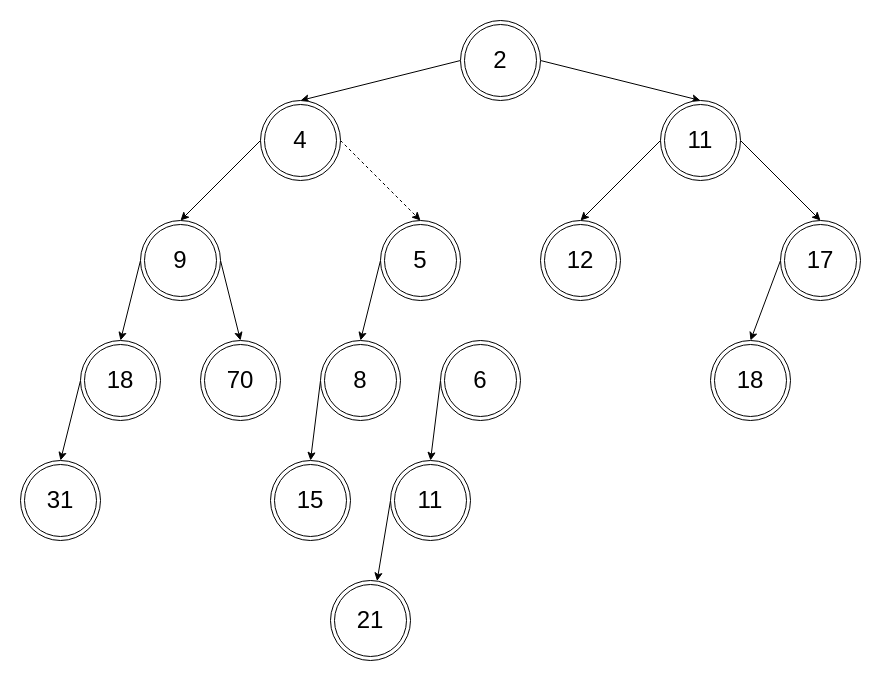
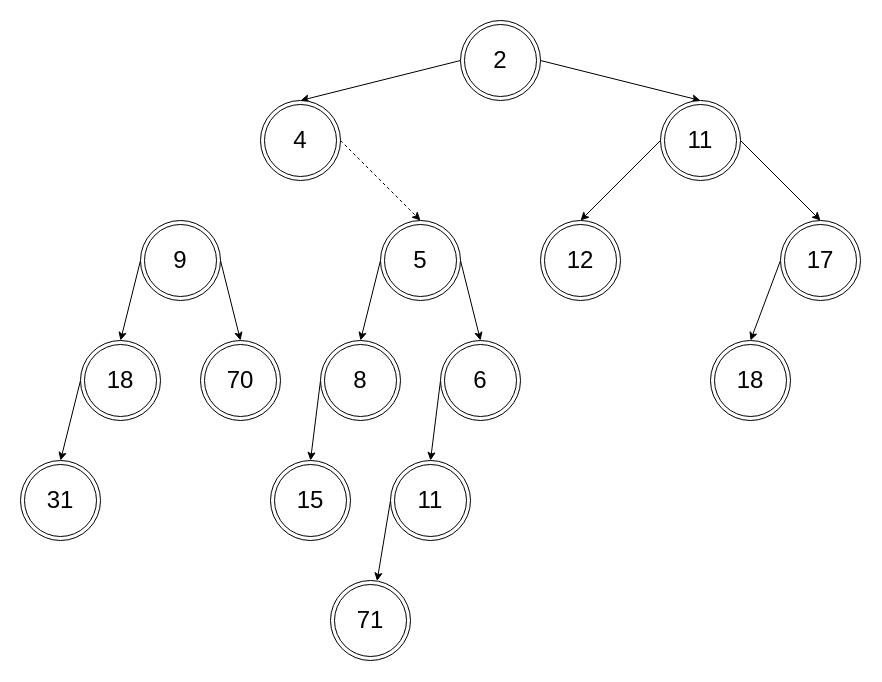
(223, 178) -> none
none -> (470, 297)
(371, 621) -> (371, 621)
